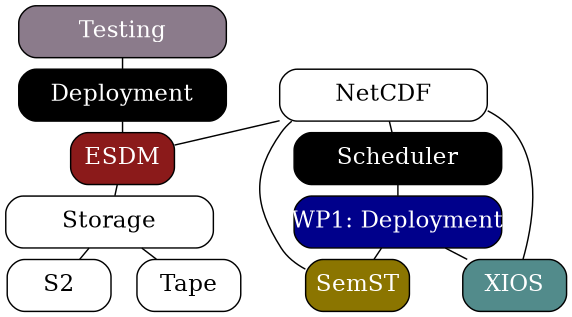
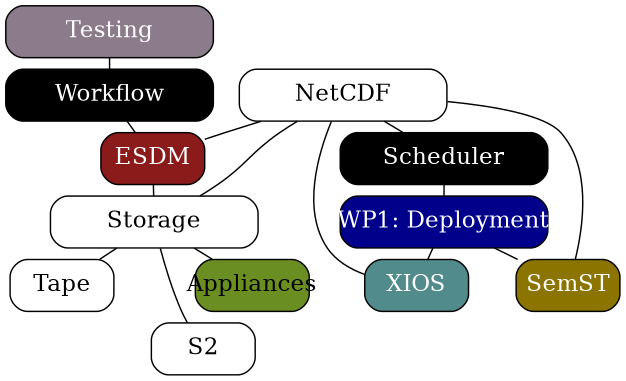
(123, 95) -> (110, 95)
none -> (249, 159)
none -> (252, 285)
